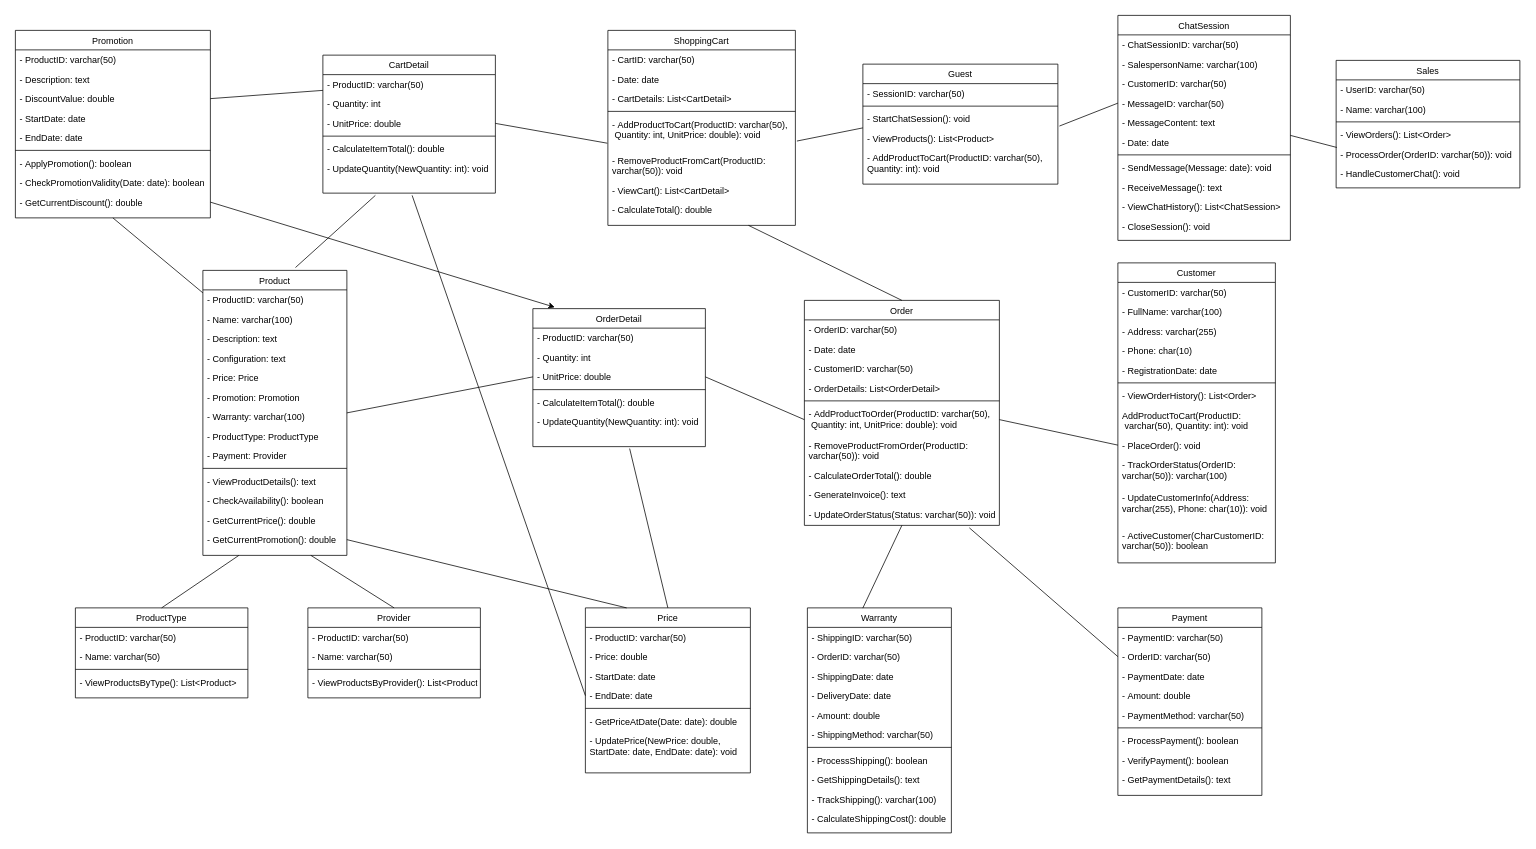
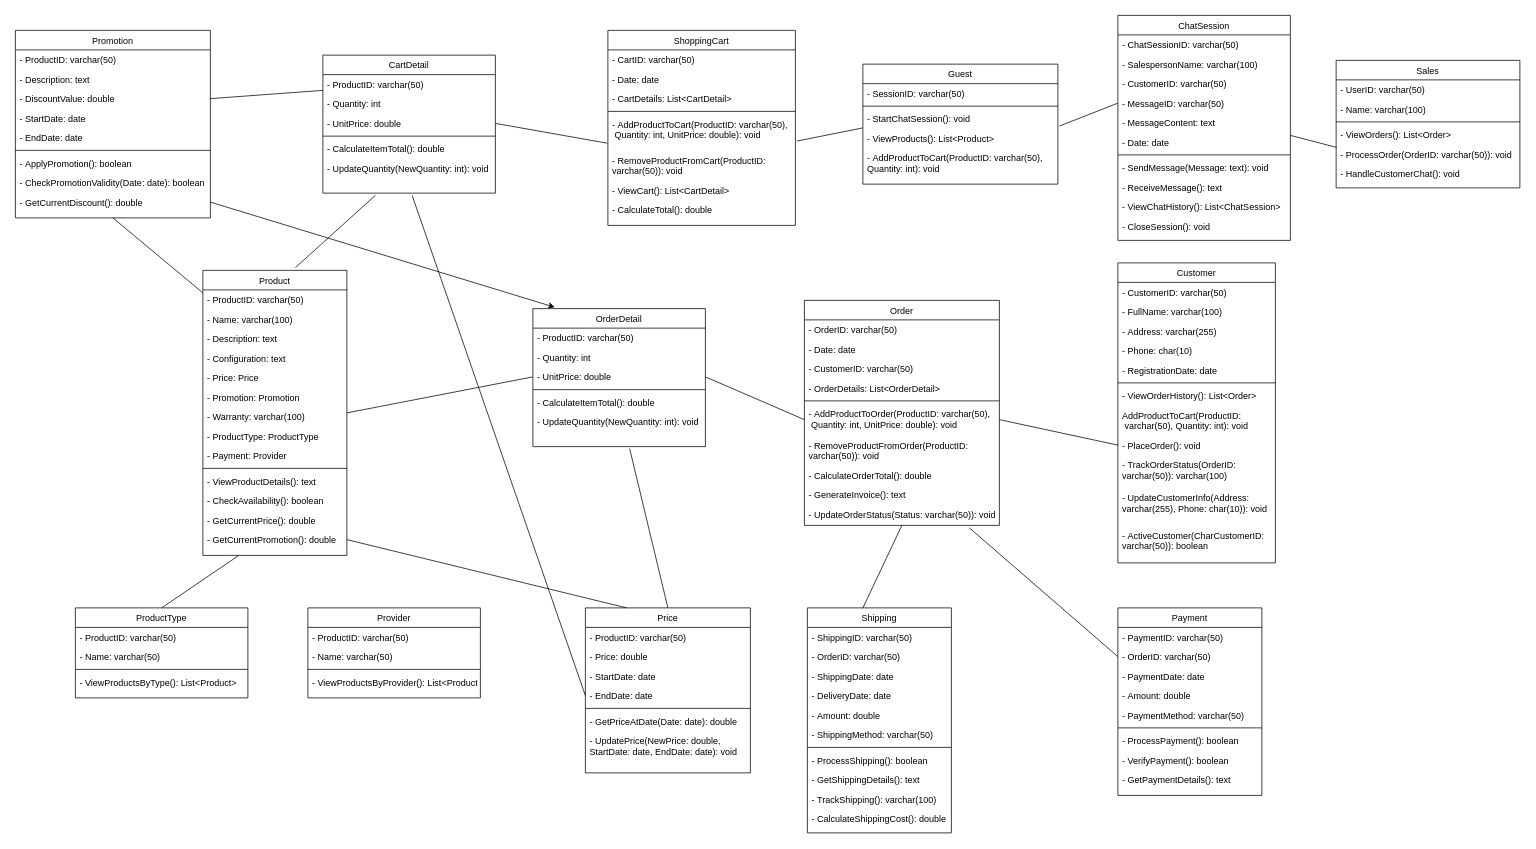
(1202, 168) -> (1202, 168)
(826, 263) -> none
(354, 583) -> none
(879, 618) -> (879, 618)
